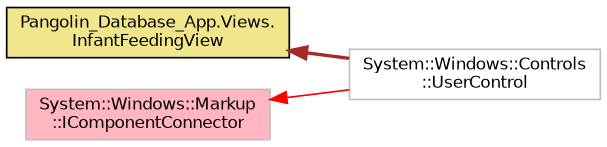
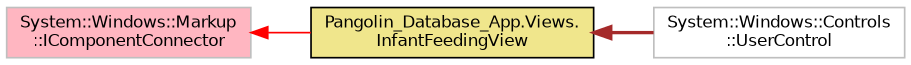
(318, 94) -> (289, 33)
